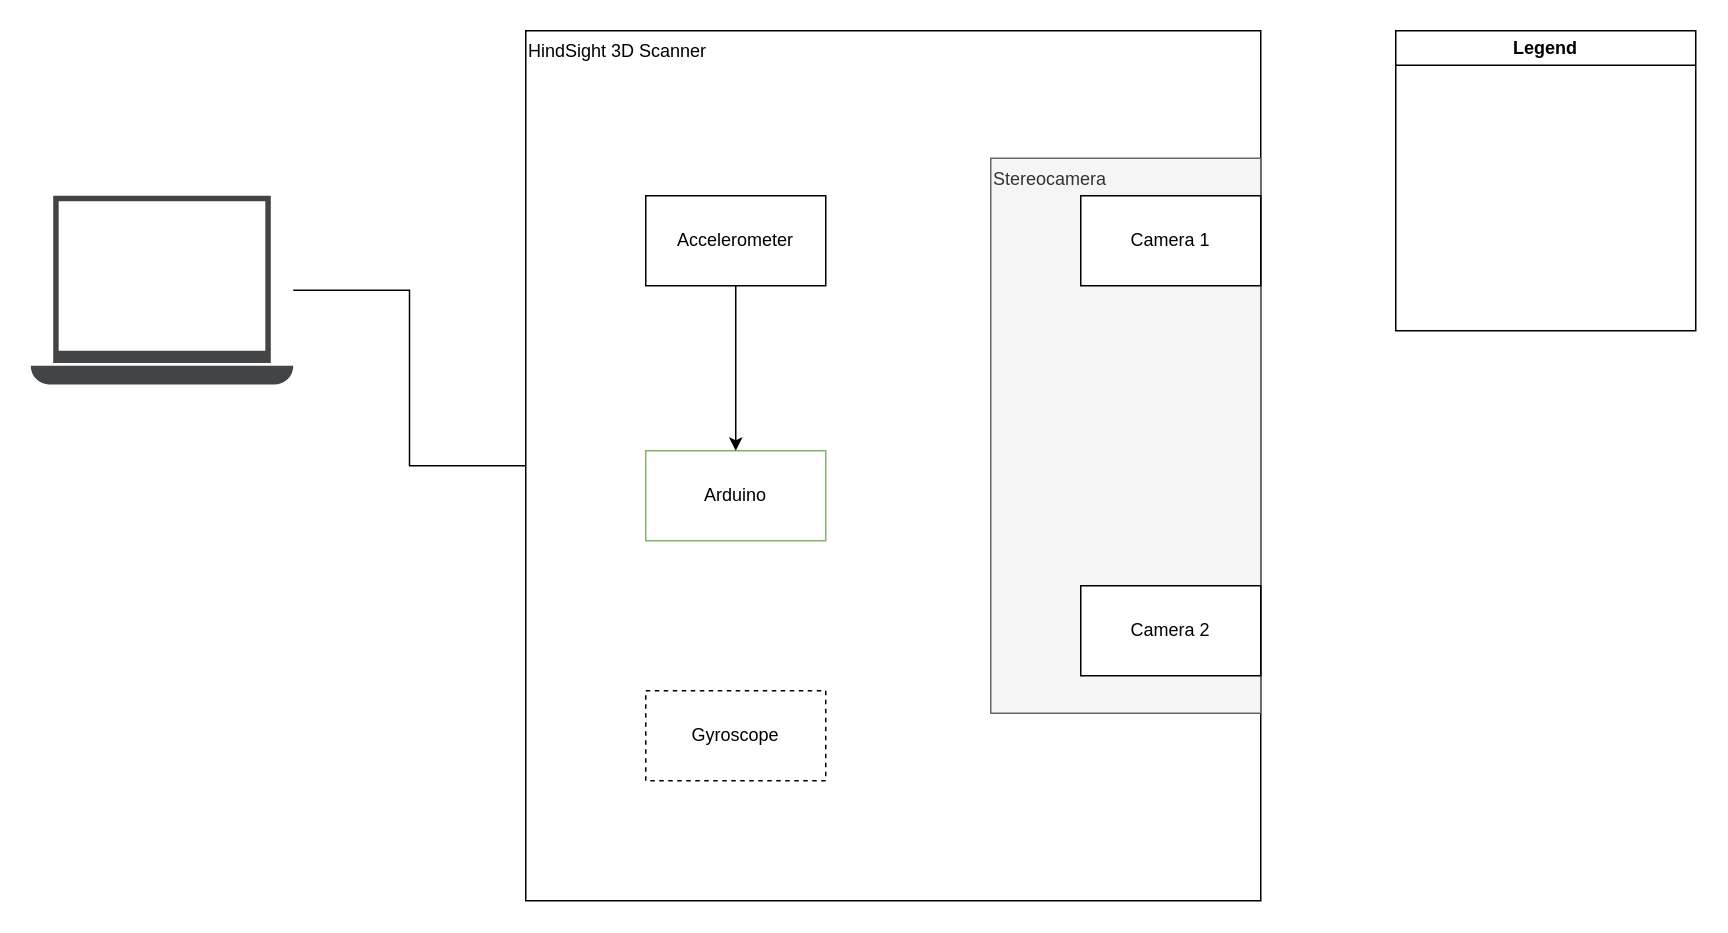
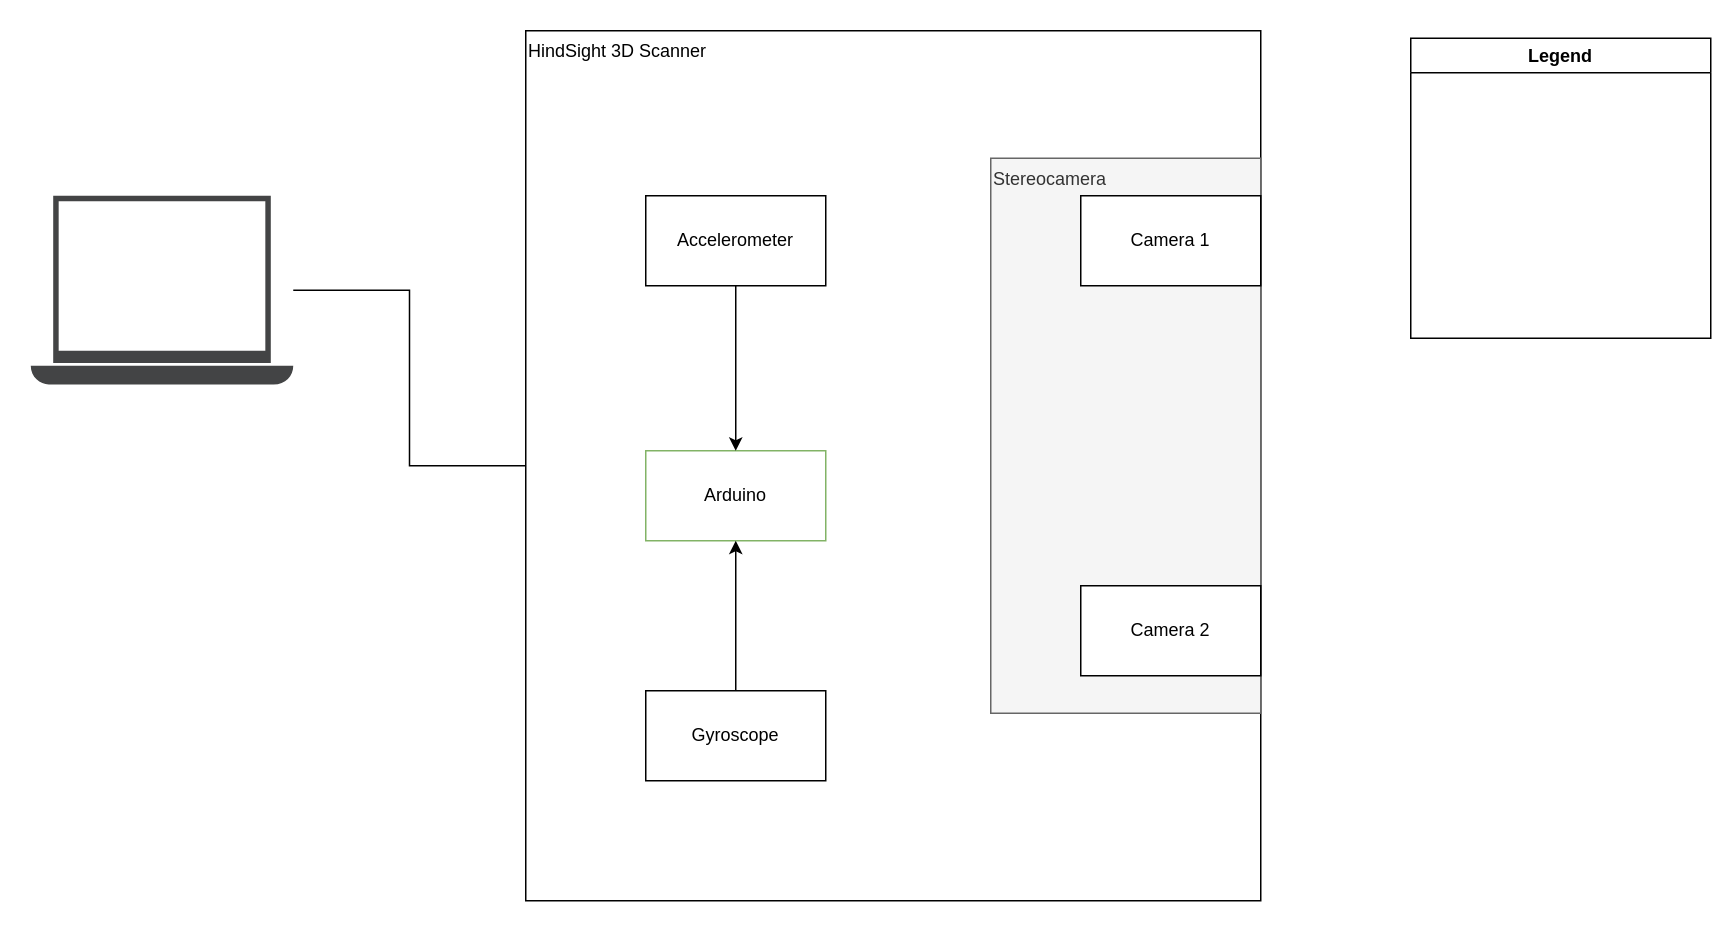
(1546, 181) -> (1561, 188)
none -> (736, 621)
(736, 736) -> (736, 736)
